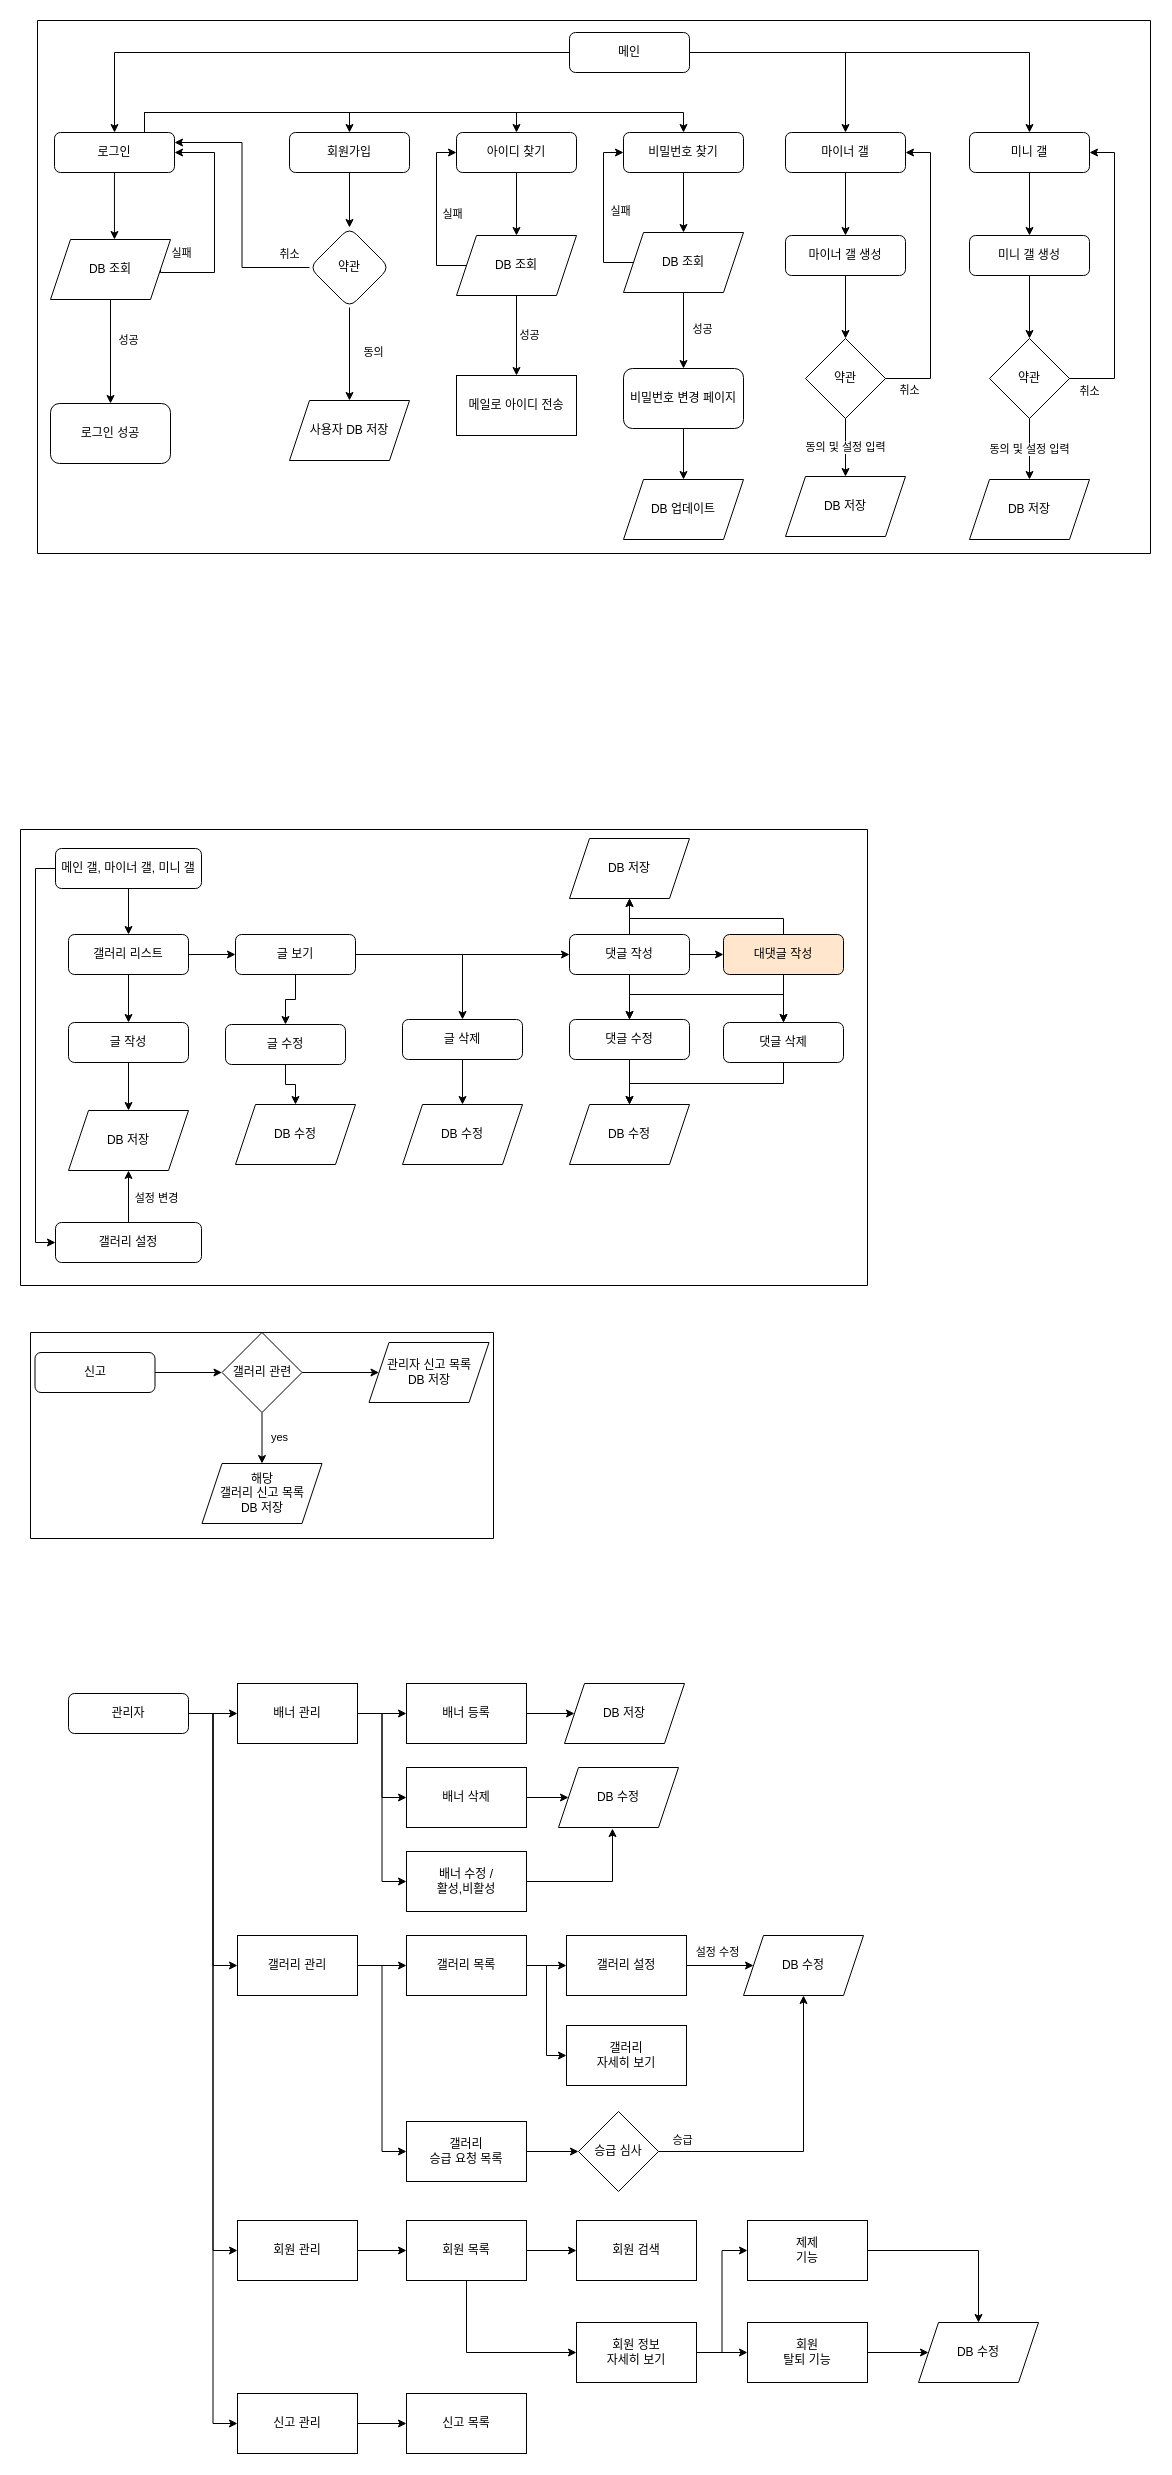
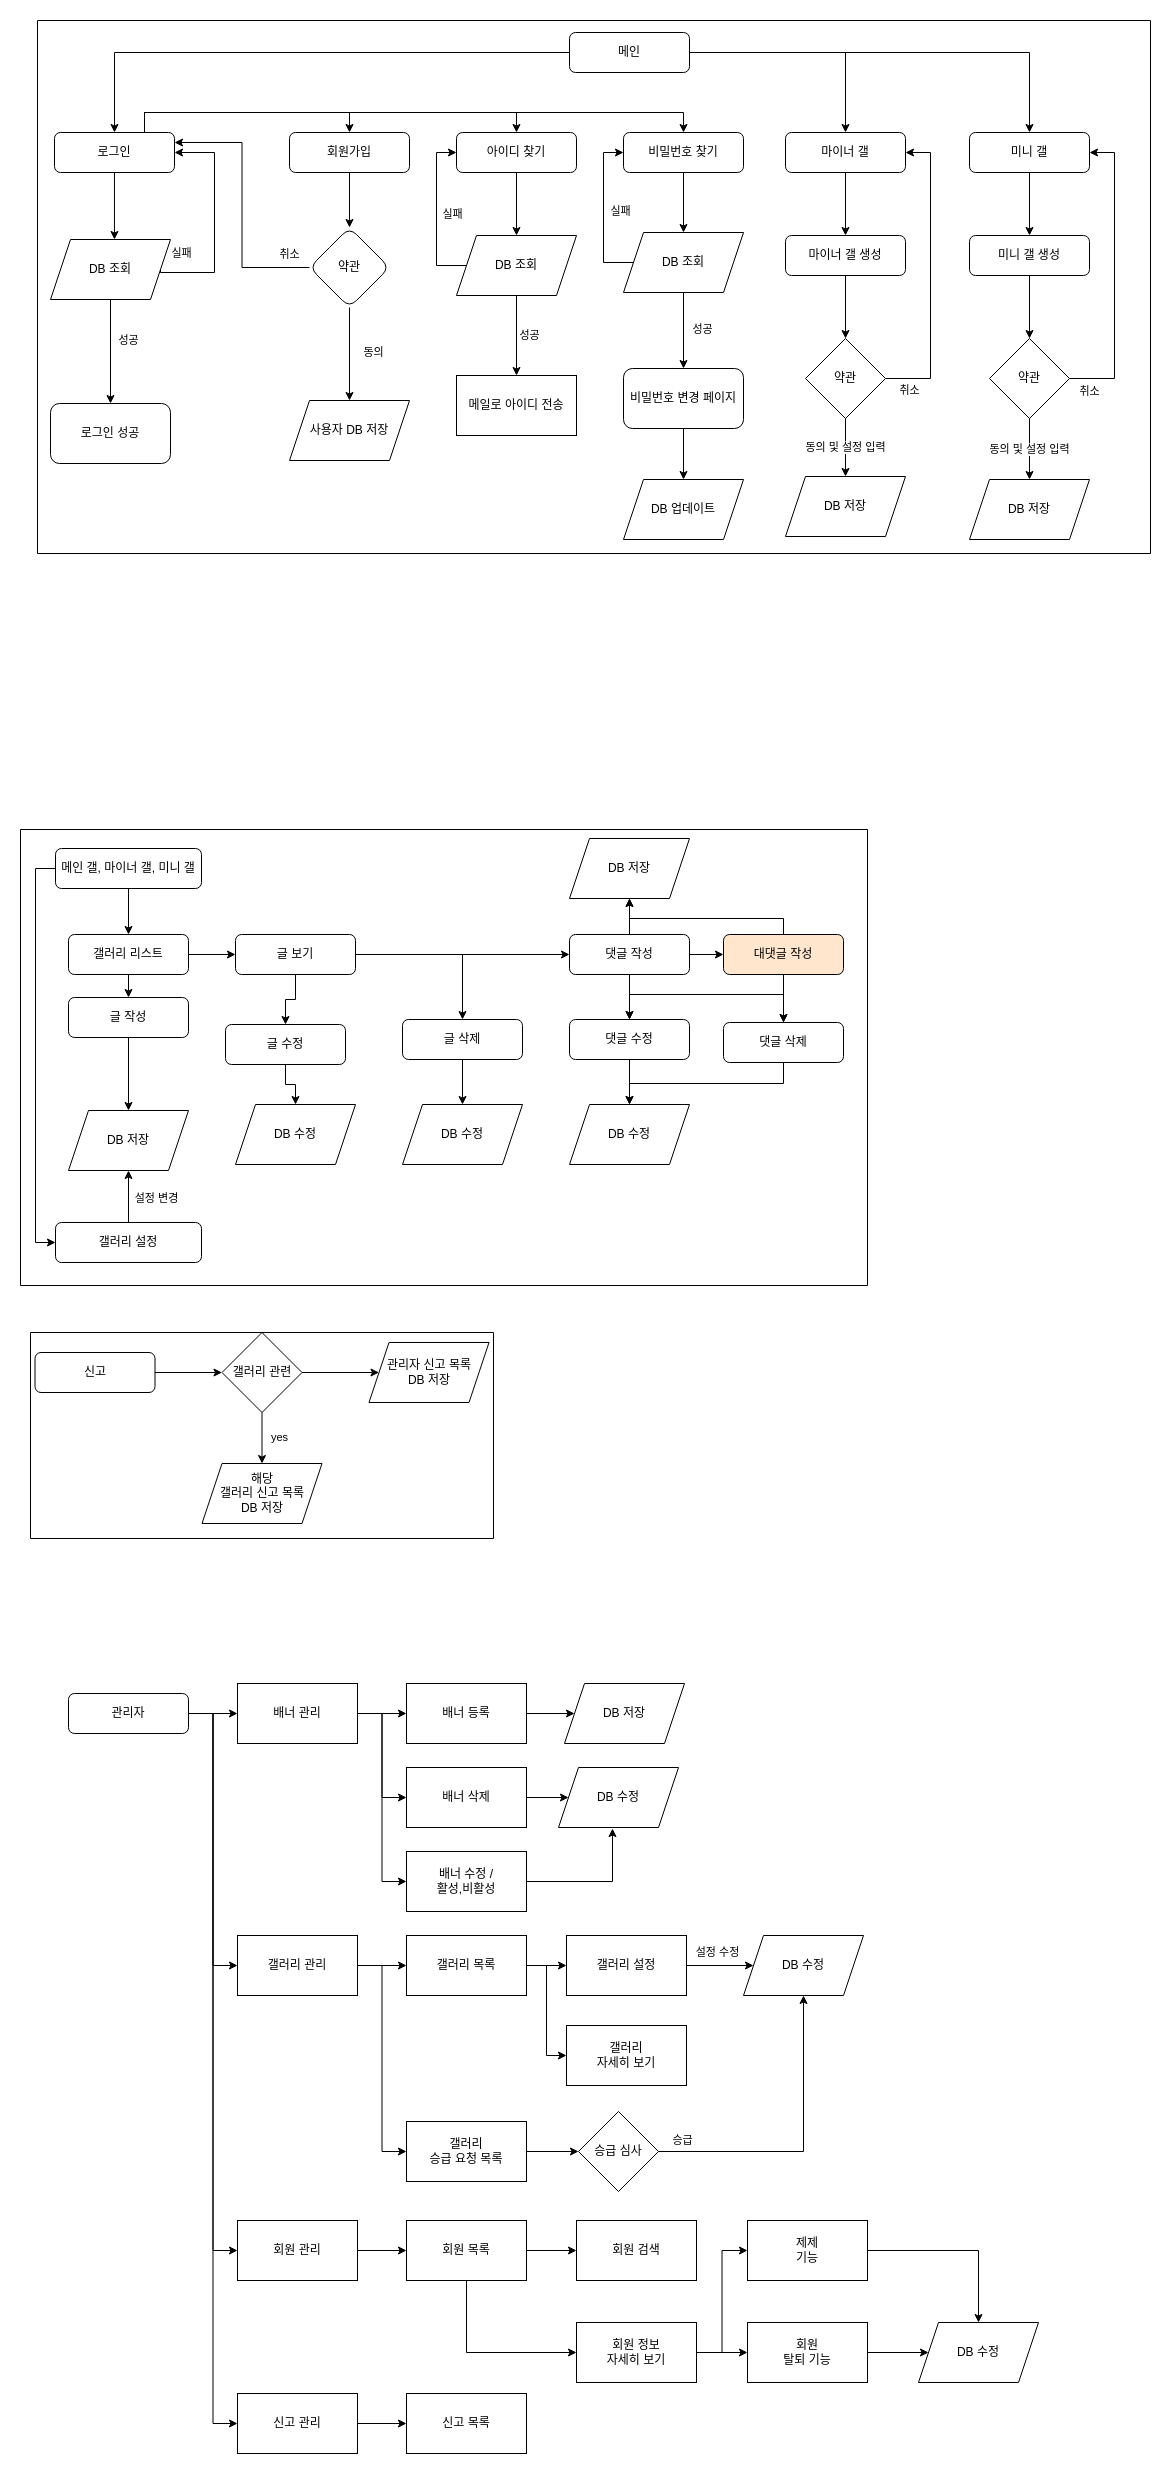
(129, 1043) -> (129, 1018)
